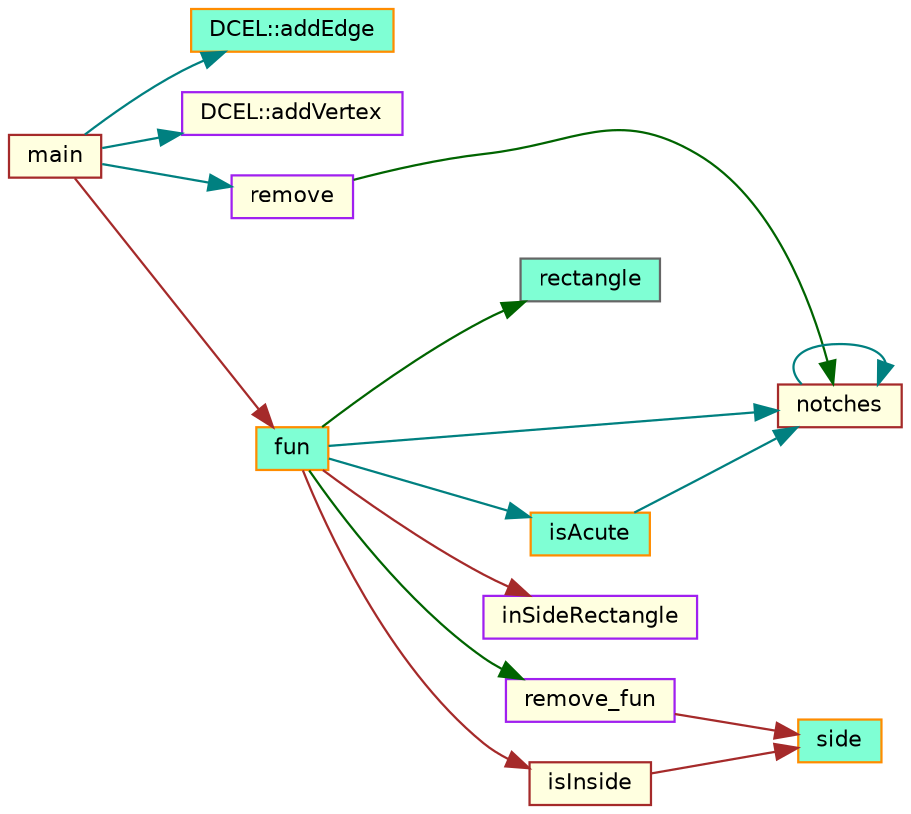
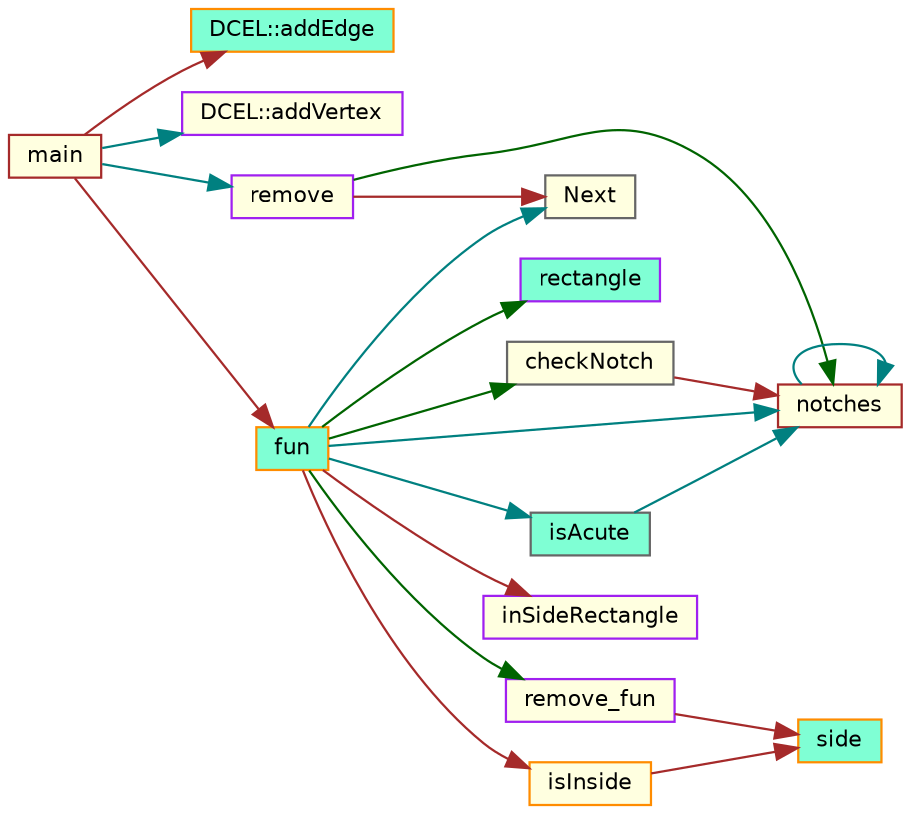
(142, 94) -> (142, 94)
none -> (590, 197)
(590, 280) -> (590, 280)
none -> (590, 363)
(590, 534) -> (590, 534)
(590, 784) -> (590, 784)
